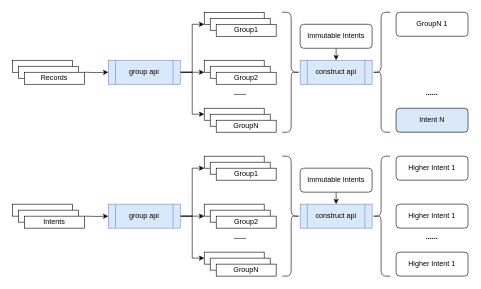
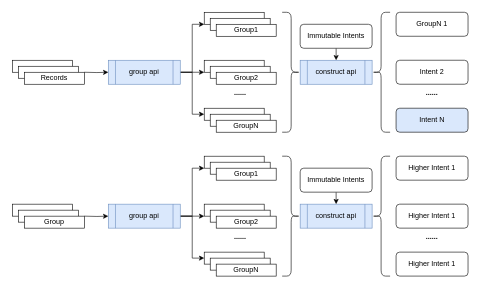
none -> (432, 72)
(54, 222) -> (54, 222)
